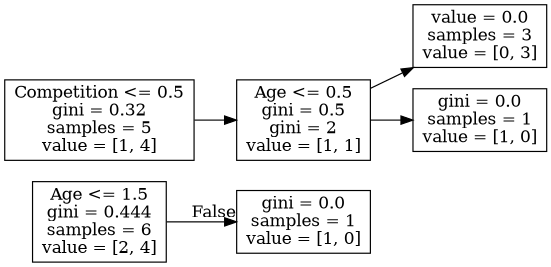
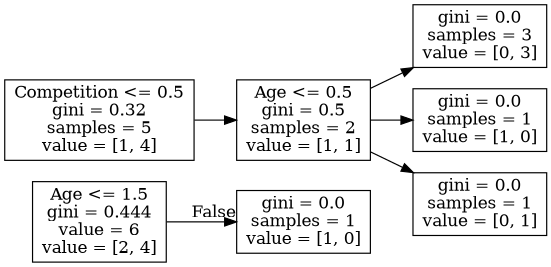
(480, 36) -> (480, 36)
(304, 120) -> (304, 120)
none -> (480, 204)
(99, 222) -> (99, 222)
